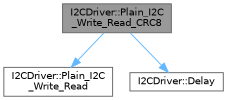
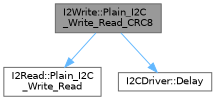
(117, 18) -> (108, 18)
(58, 82) -> (52, 82)
